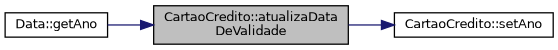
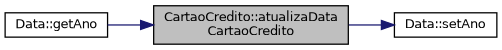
(251, 25) -> (251, 25)
(474, 25) -> (446, 25)
